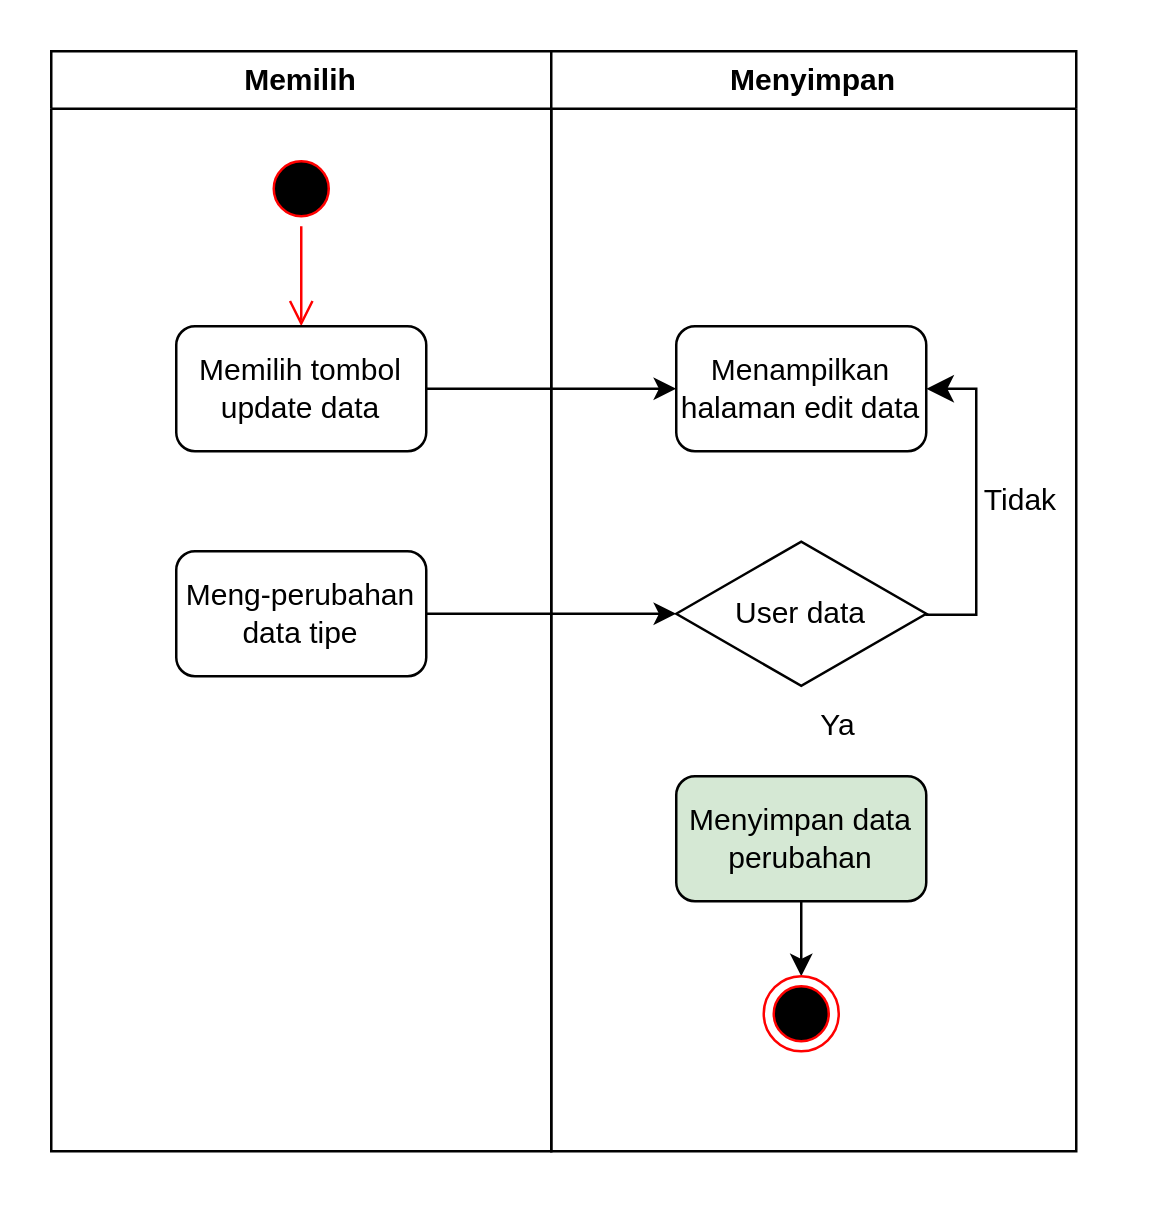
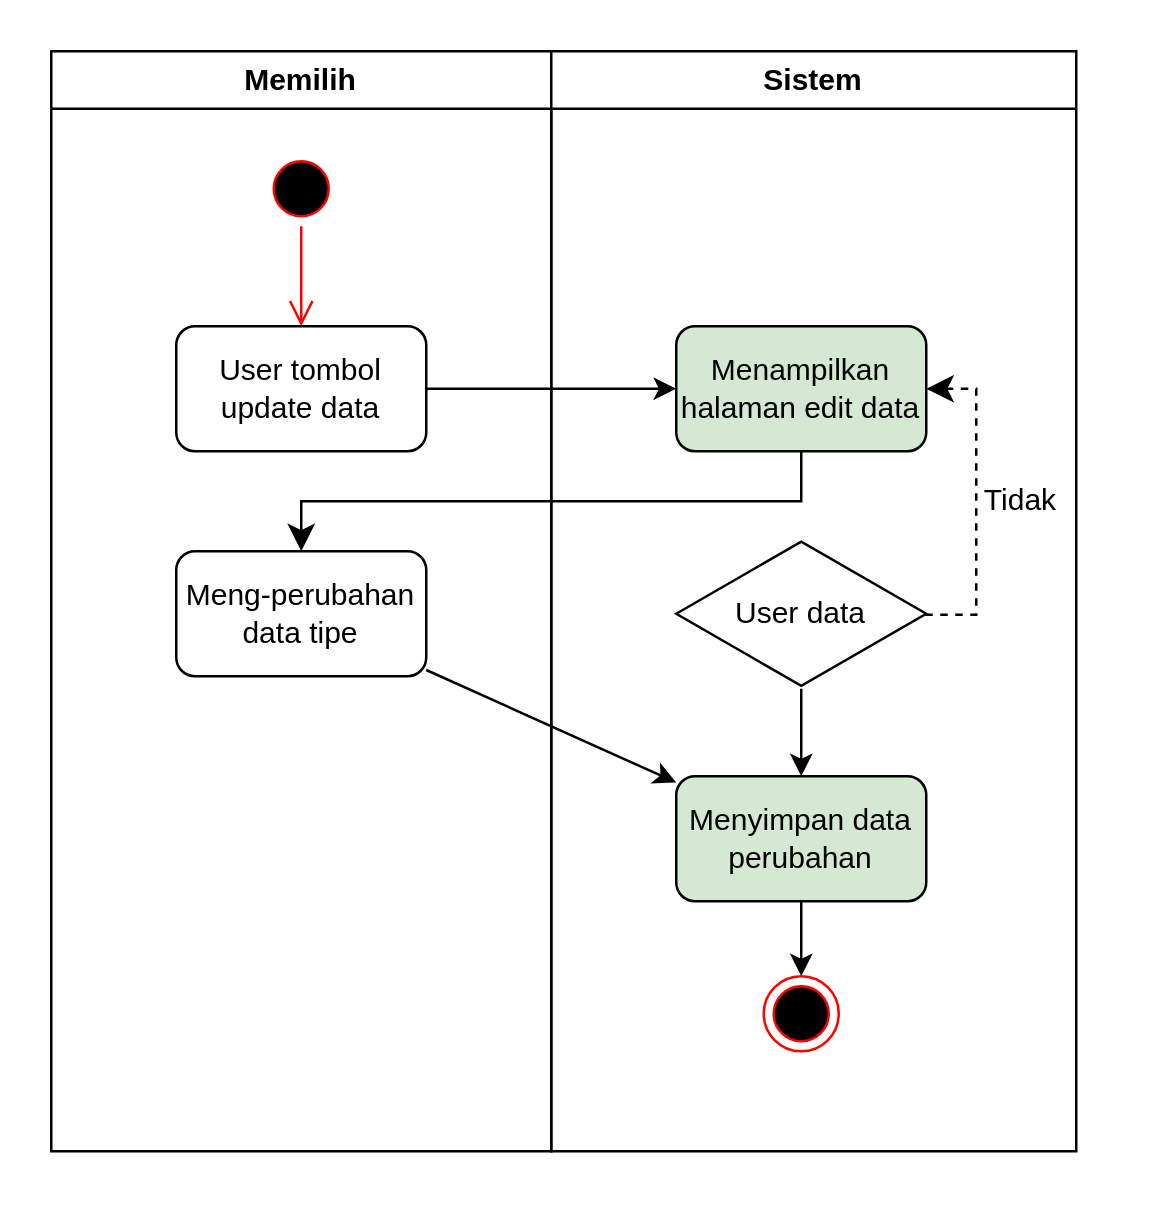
(814, 81) -> (814, 81)
(301, 389) -> (301, 389)
(801, 389) -> (801, 389)
none -> (704, 501)
(976, 514) -> (976, 514)
(486, 614) -> (486, 697)
none -> (801, 724)
(839, 726) -> none
